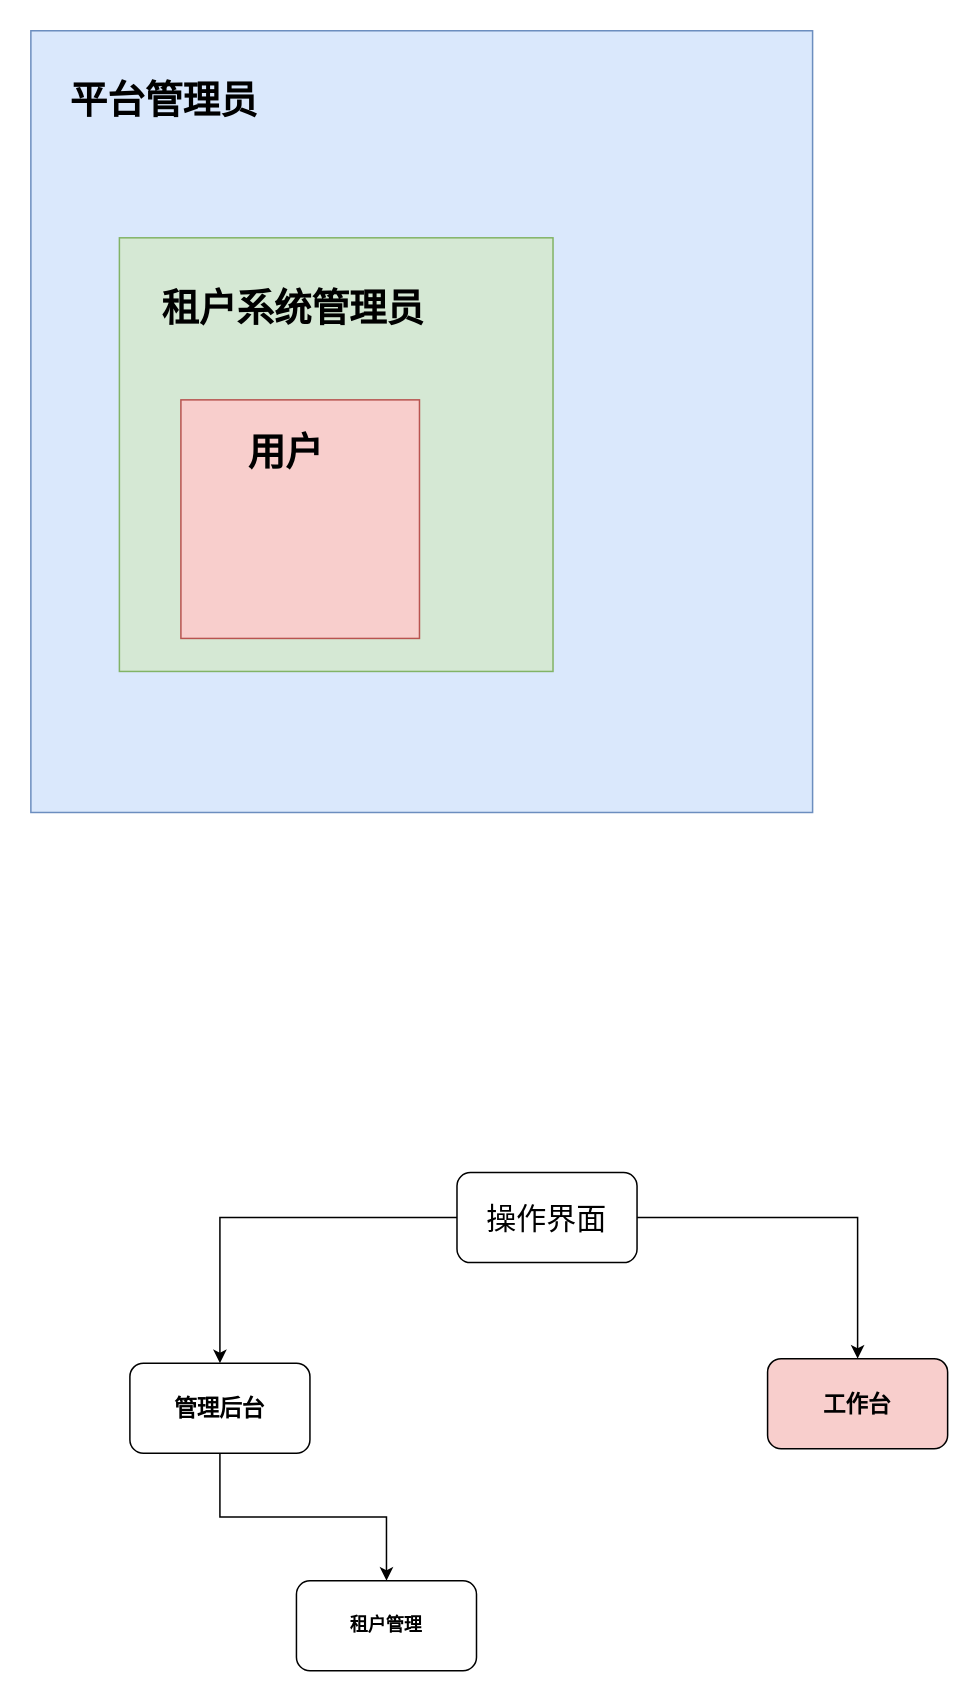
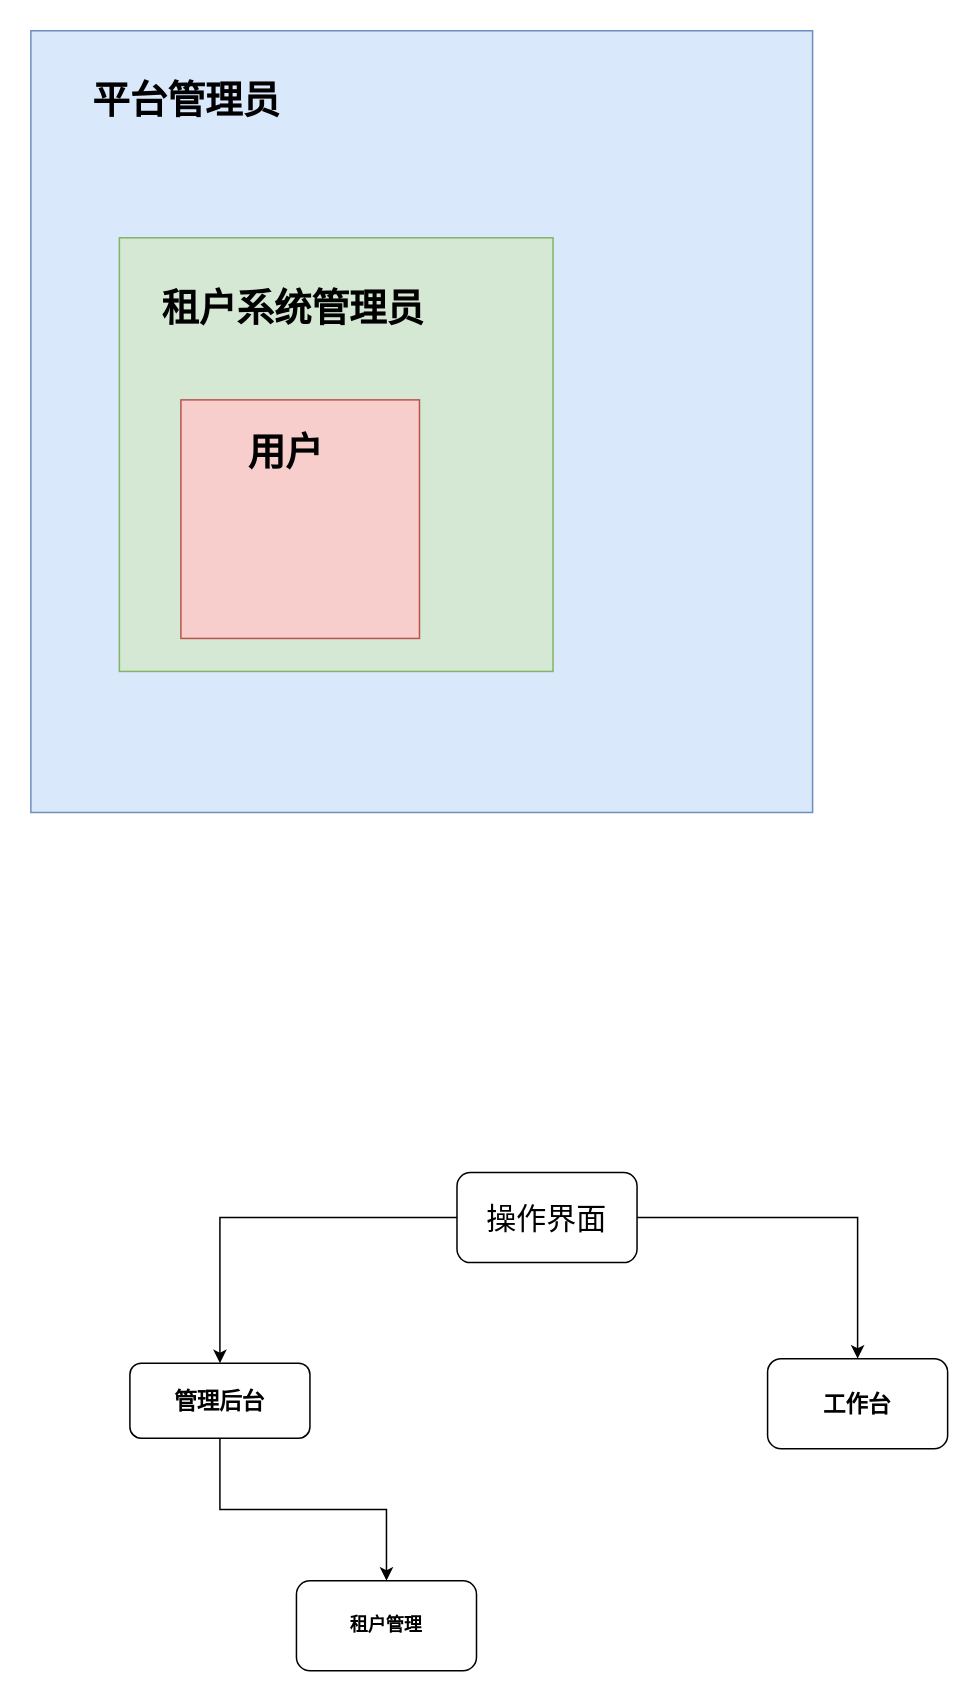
(164, 98) -> (187, 98)
(857, 1403) -> (857, 1403)
(220, 1408) -> (220, 1400)
